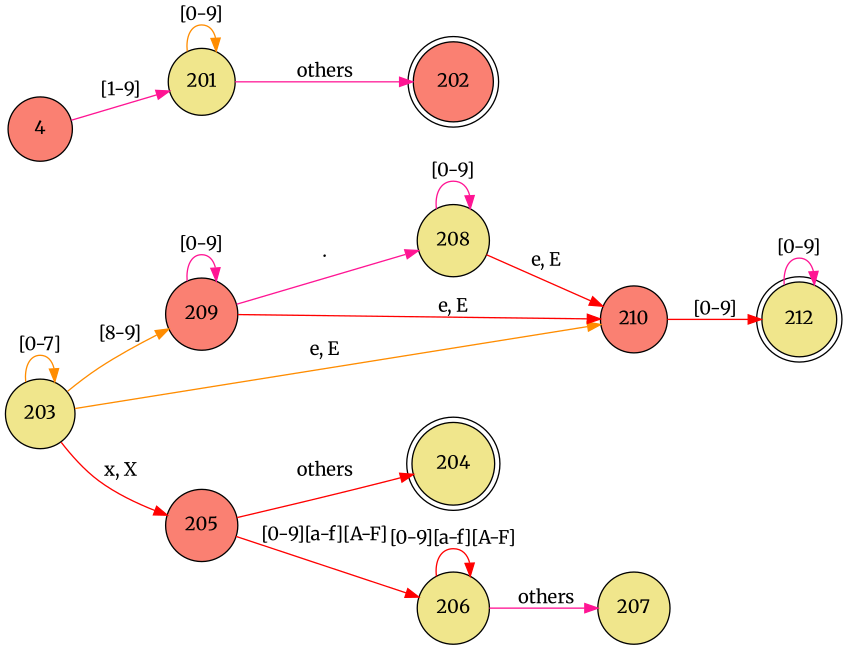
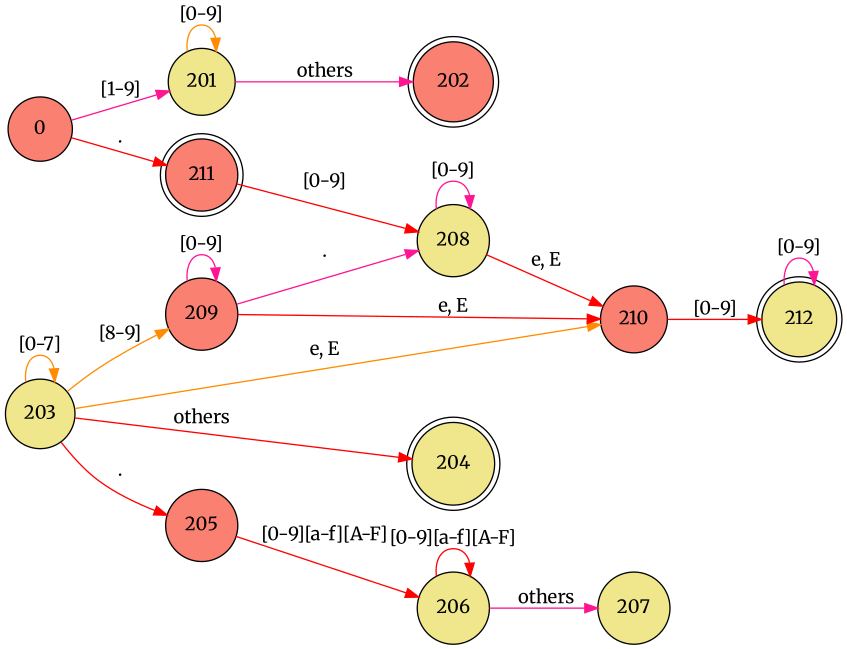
(40, 129) -> (40, 129)
none -> (202, 175)
(120, 471) -> (120, 471)
(319, 498) -> (237, 438)
